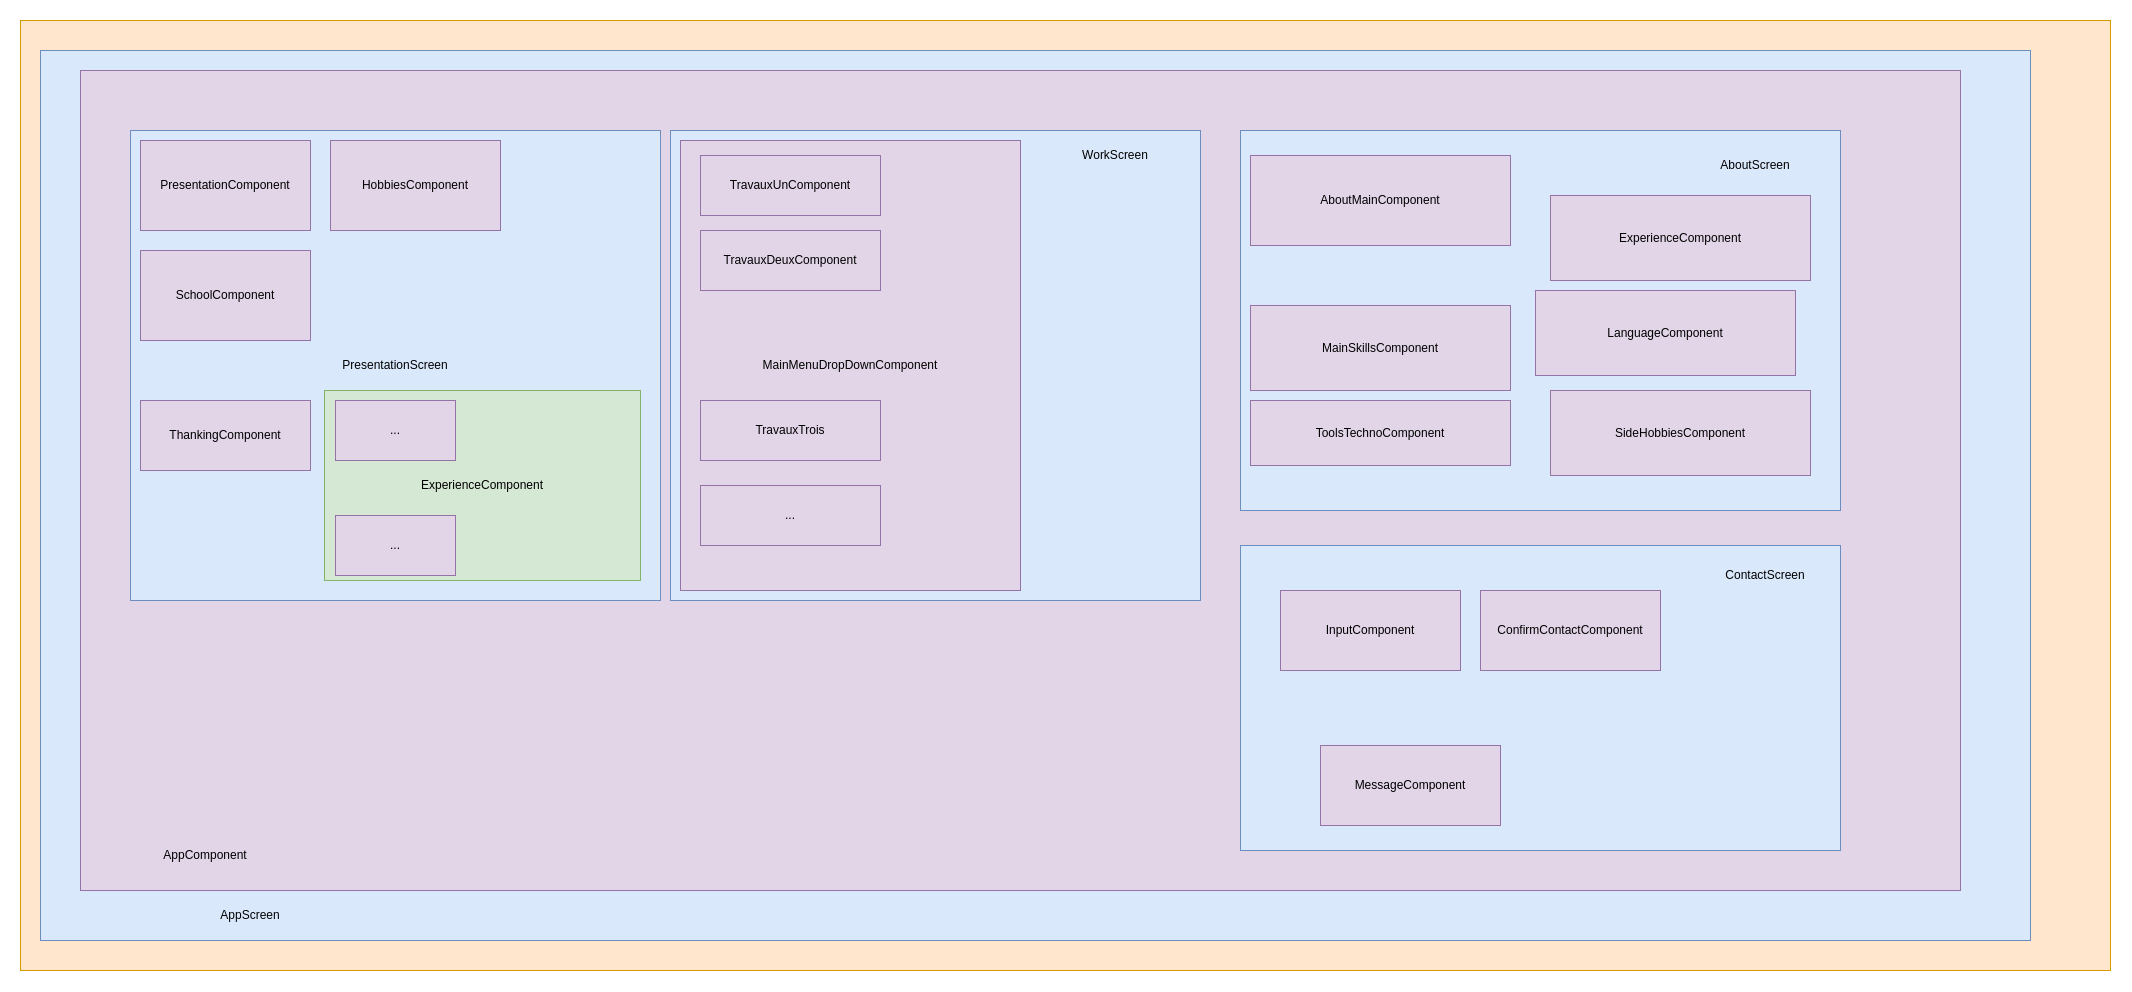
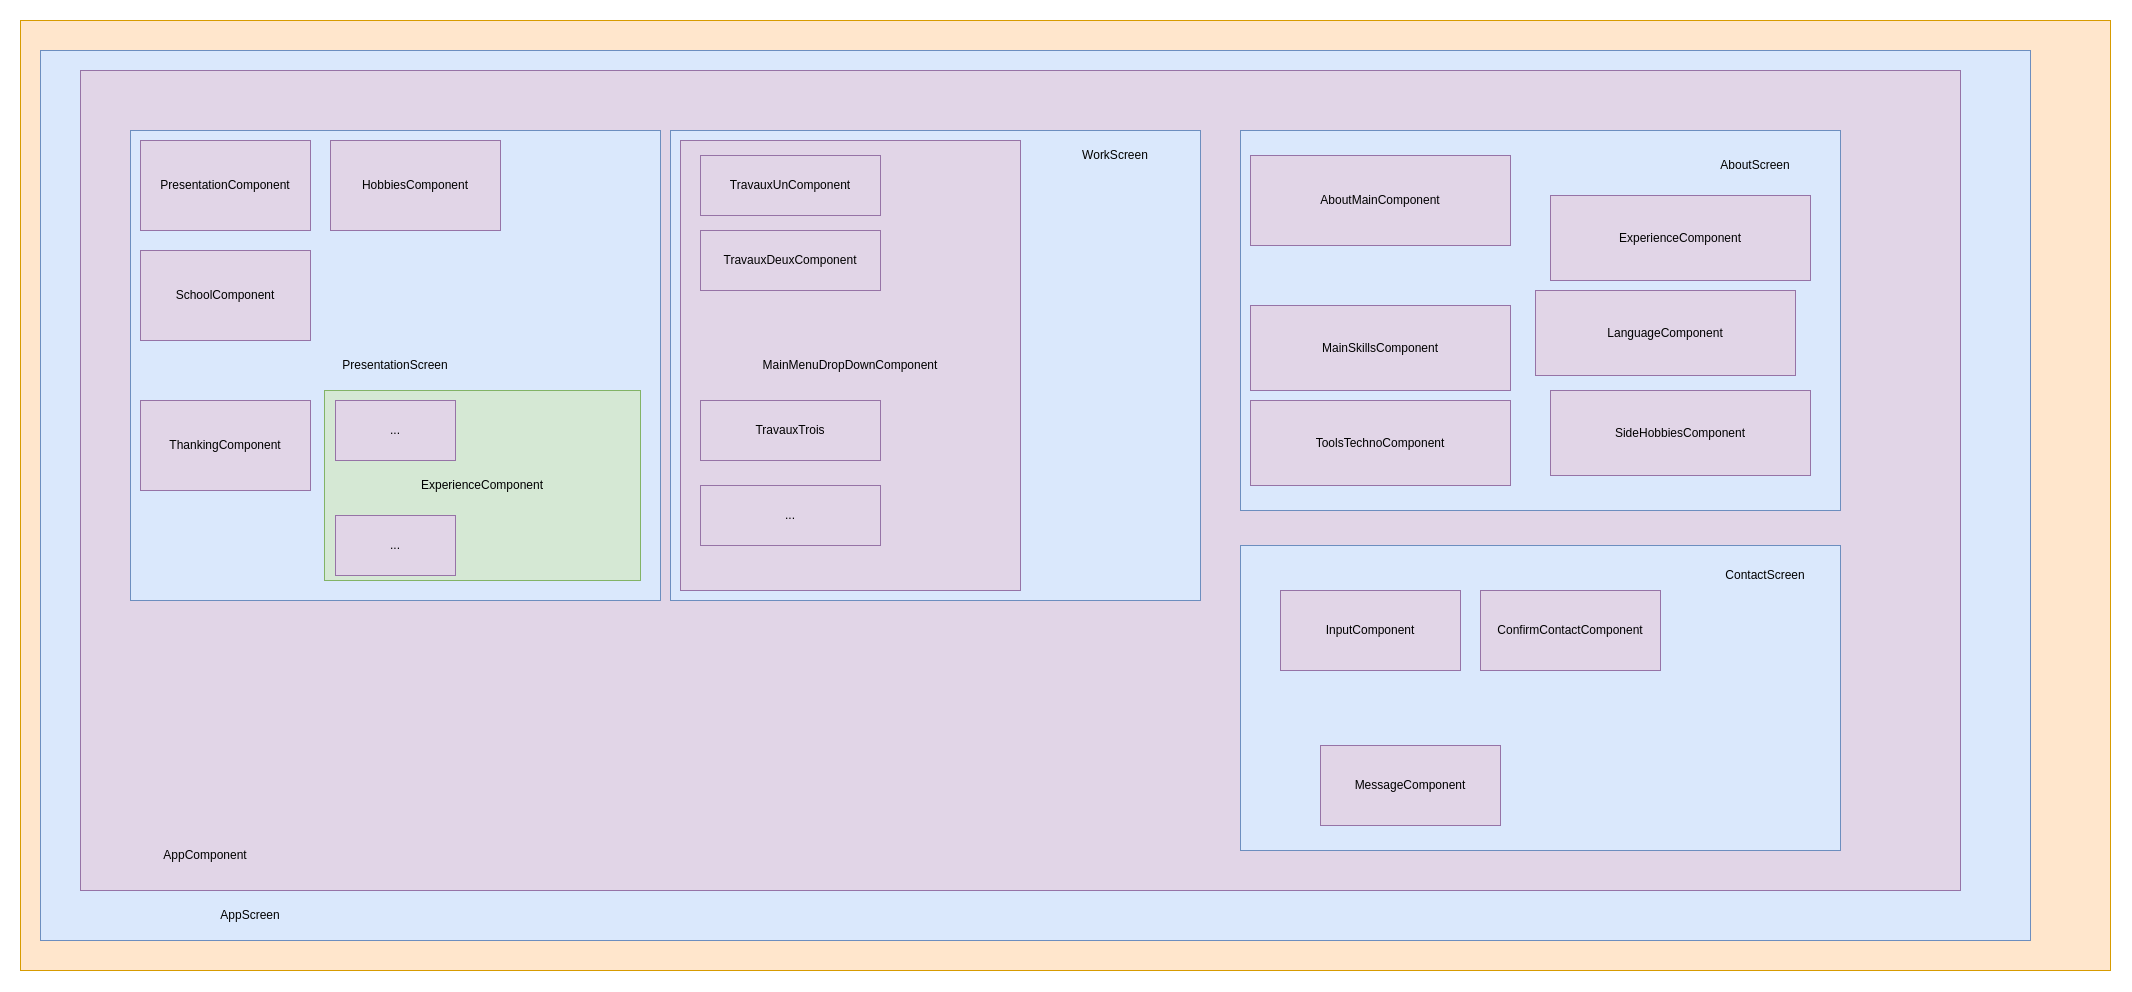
(1381, 433) -> (1381, 443)
(226, 436) -> (226, 446)
